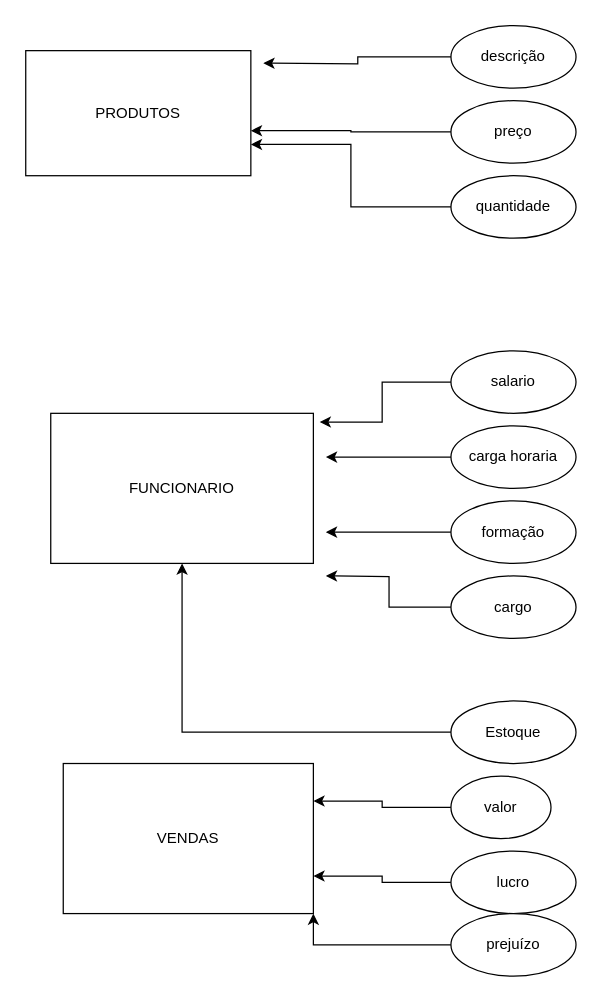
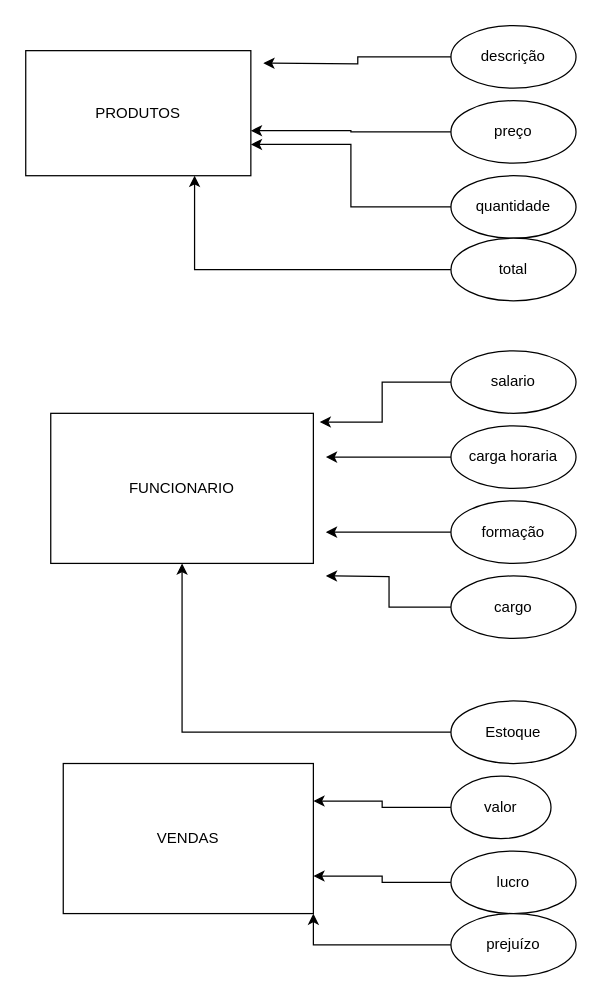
none -> (280, 269)
none -> (513, 269)
